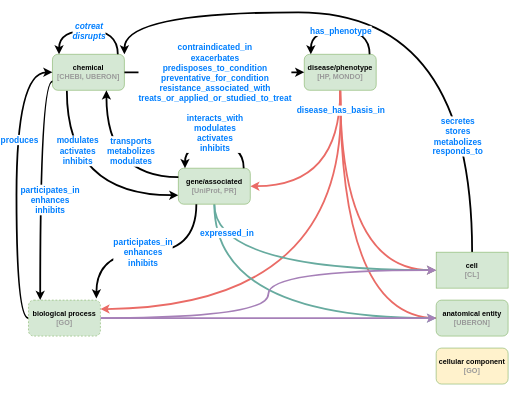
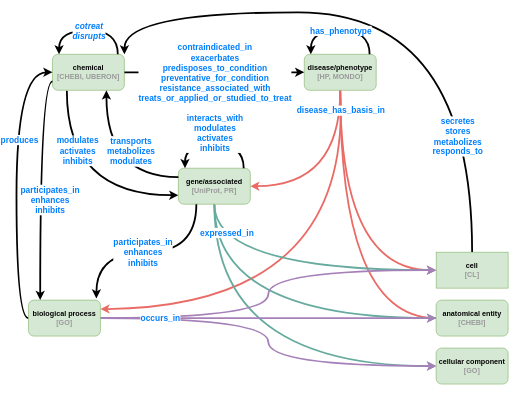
(65, 318) -> (65, 318)
(473, 318) -> (473, 318)
none -> (277, 331)
none -> (283, 355)
(473, 366) -> (473, 366)
